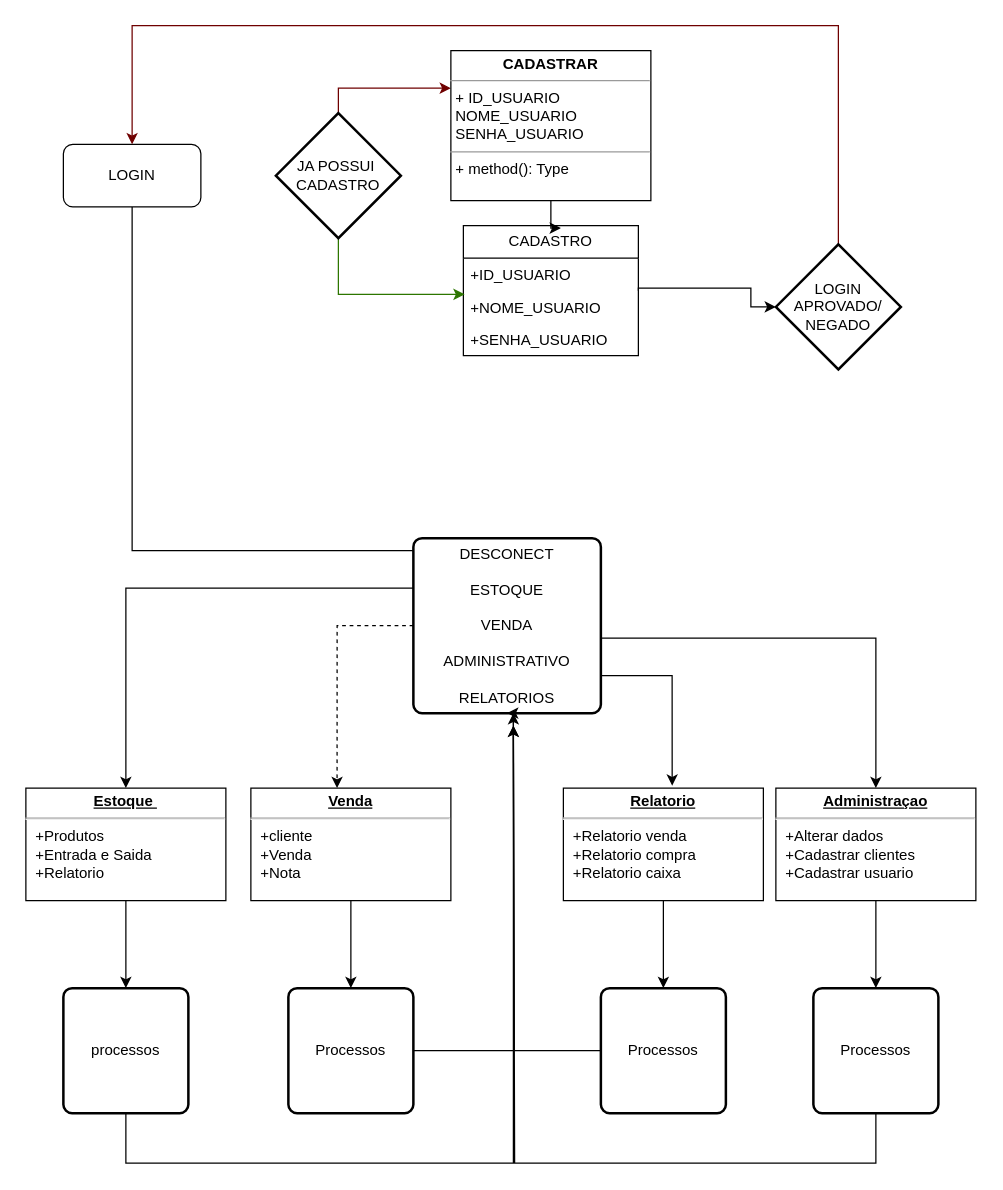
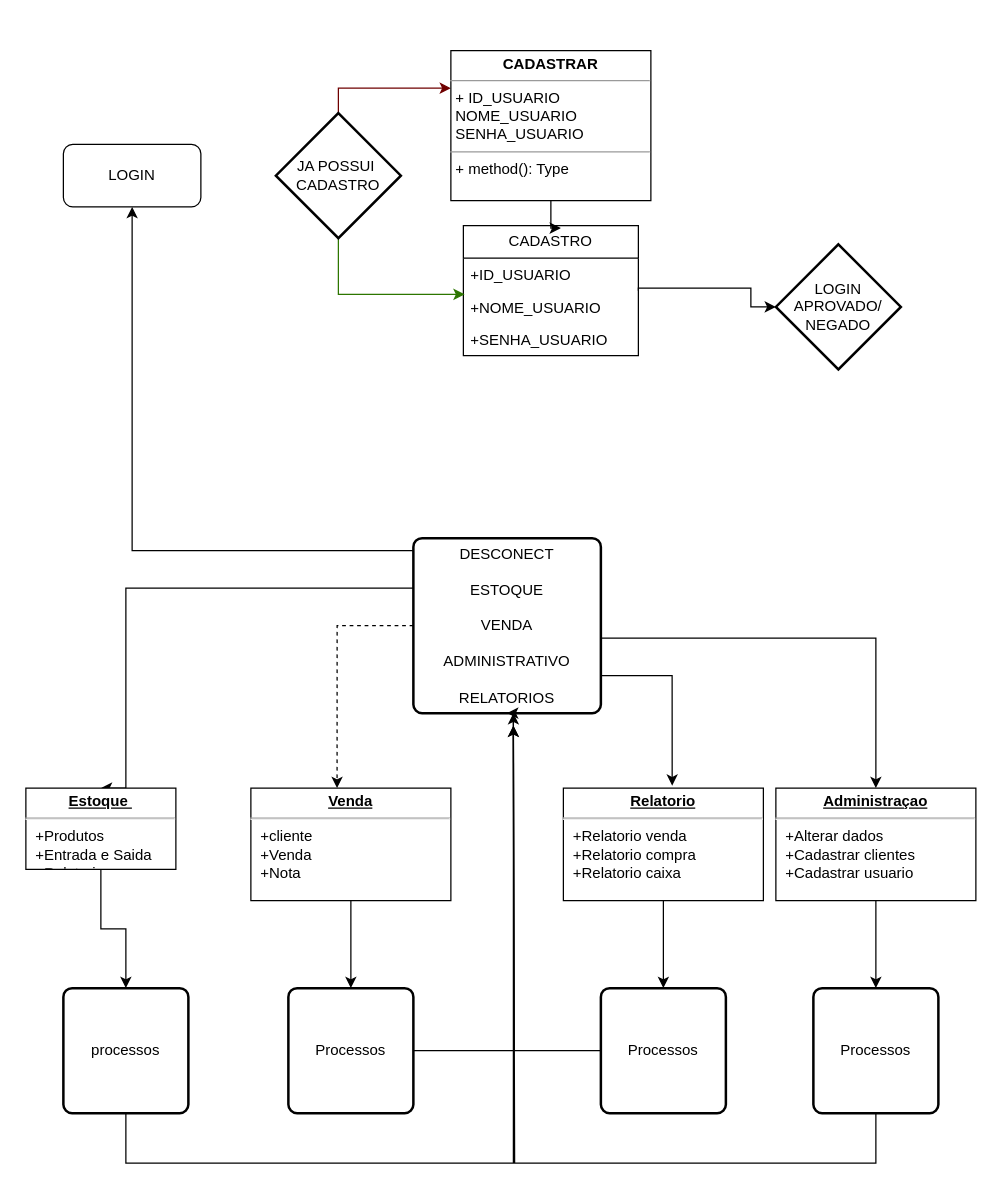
(539, 26) -> none
(132, 213) -> (132, 217)
(126, 844) -> (101, 829)
